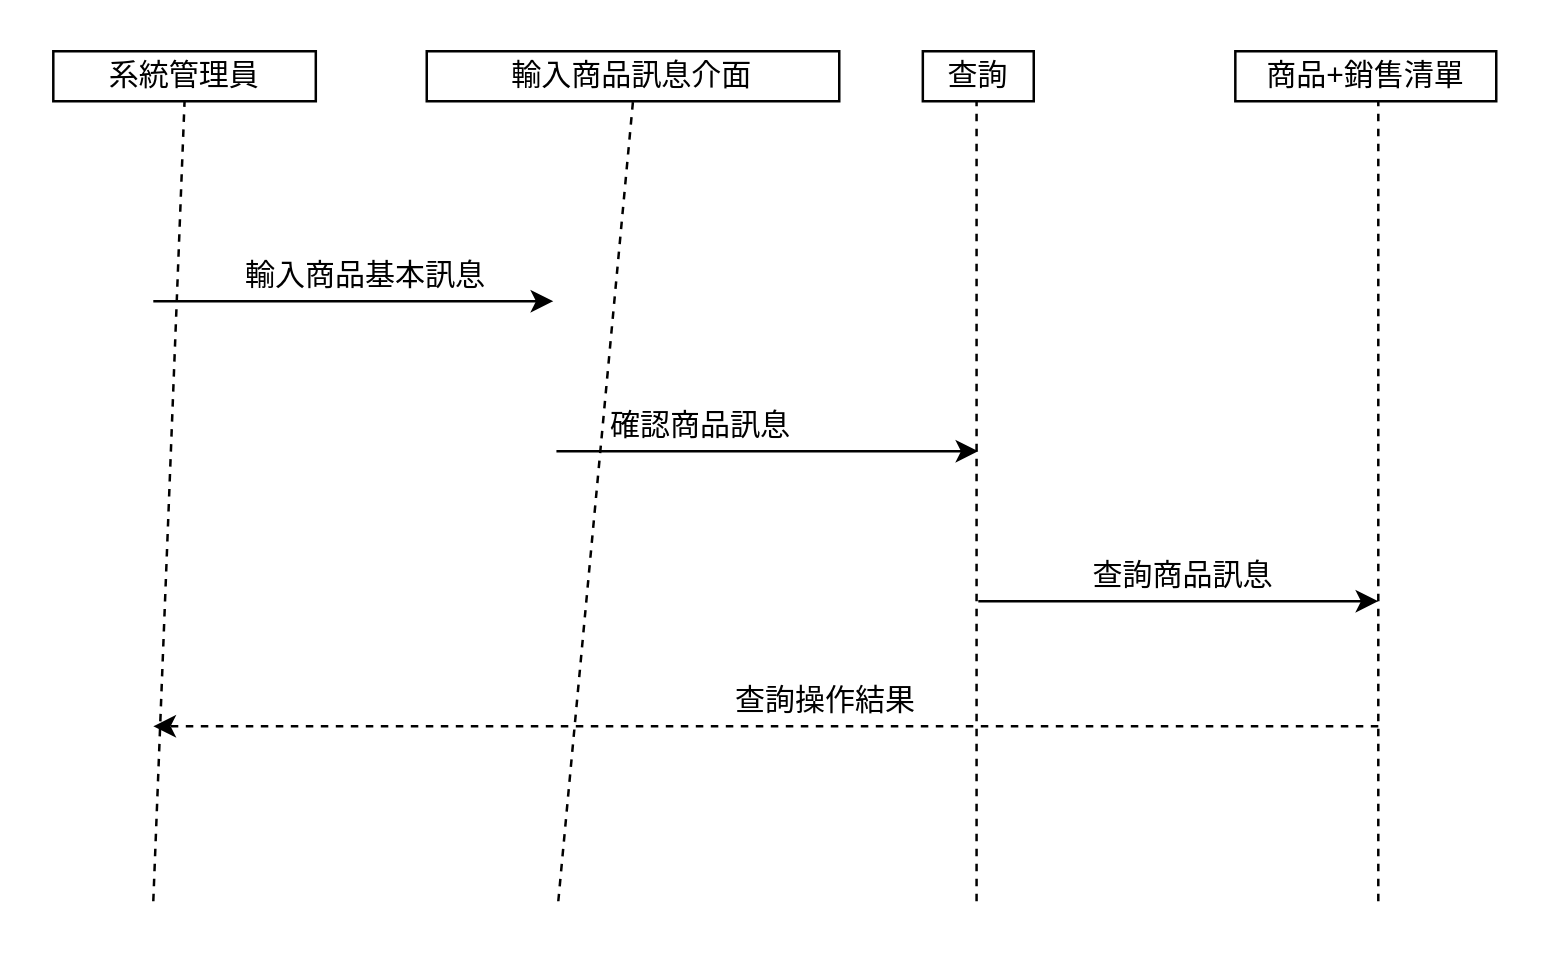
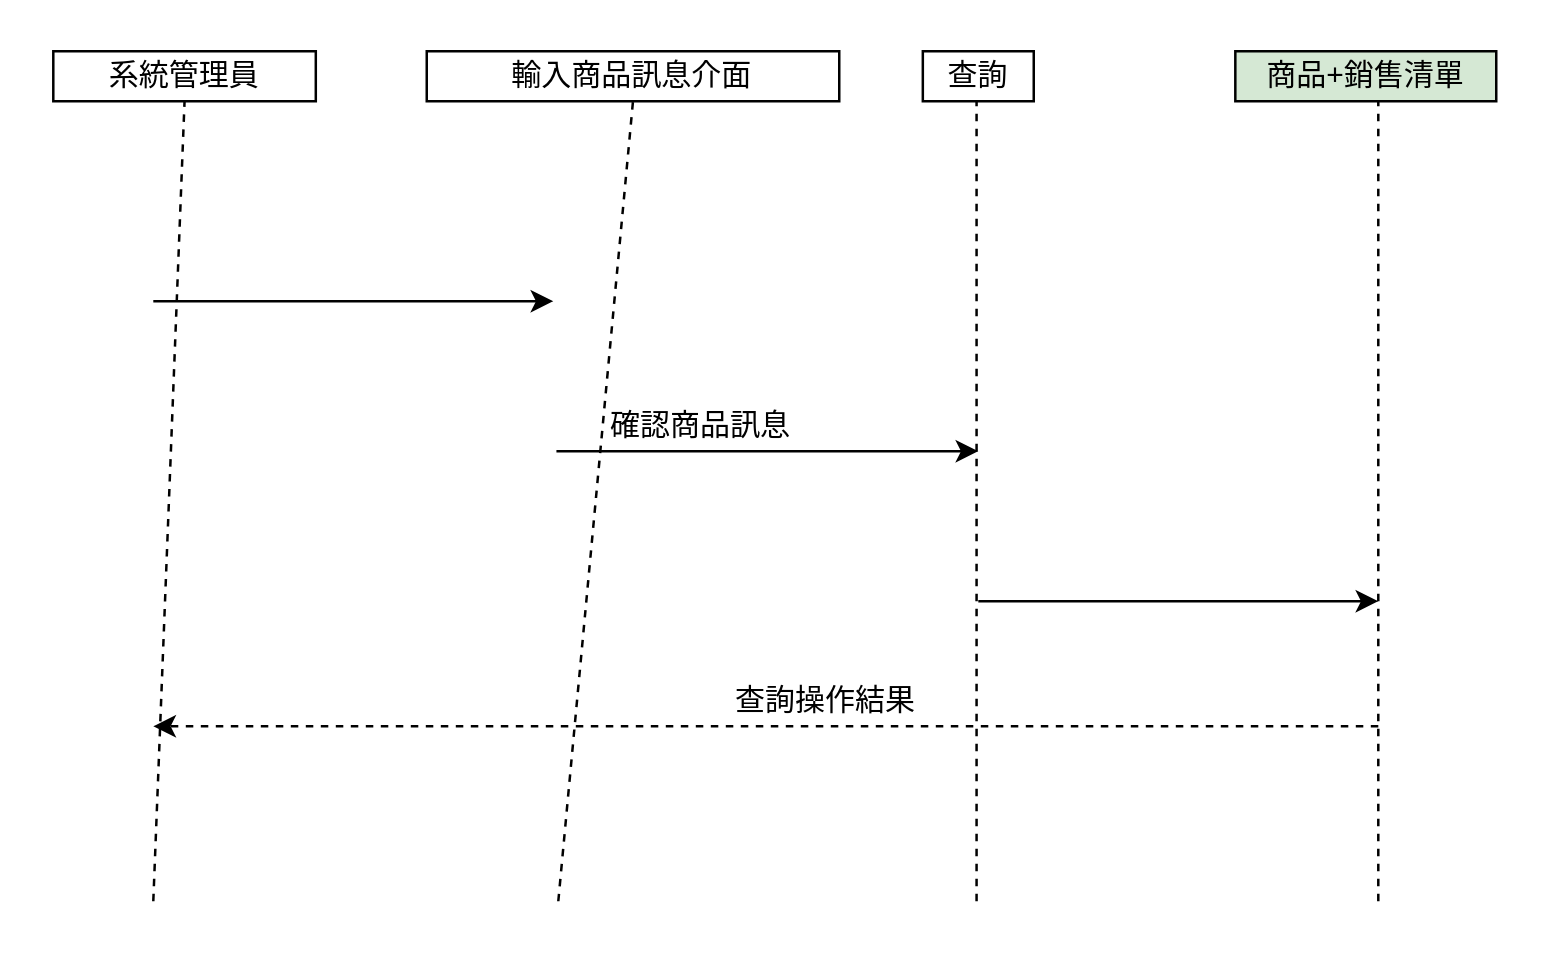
(1366, 76) -> (1366, 76)
(366, 276) -> none
(1183, 576) -> none
